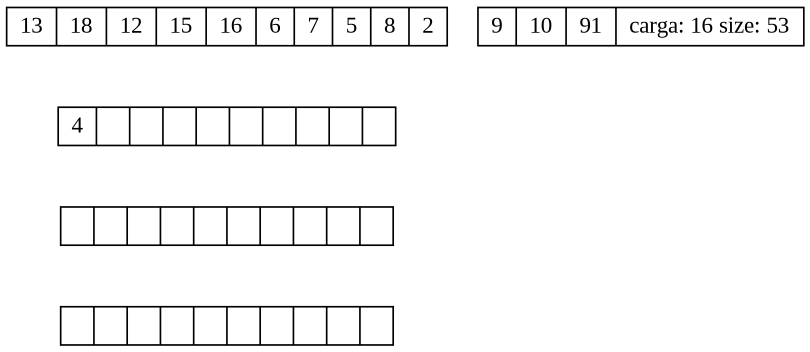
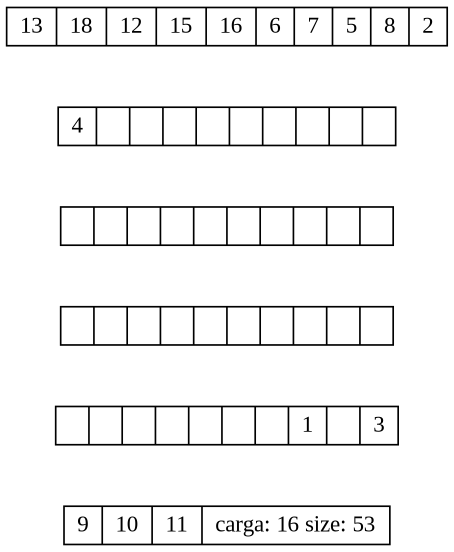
(591, 26) -> (177, 525)
none -> (227, 426)
